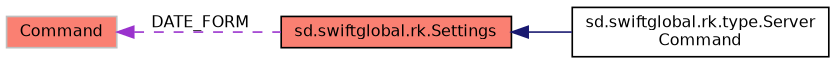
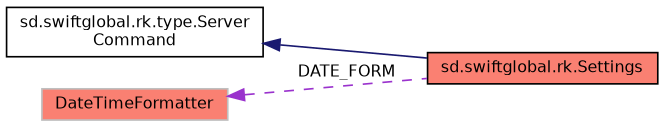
(62, 32) -> (135, 104)
(550, 32) -> (354, 51)
